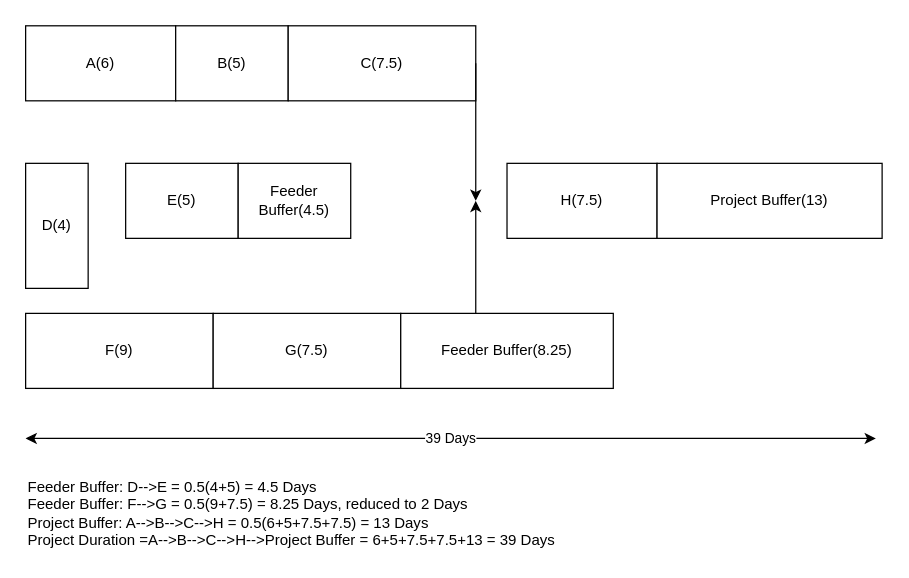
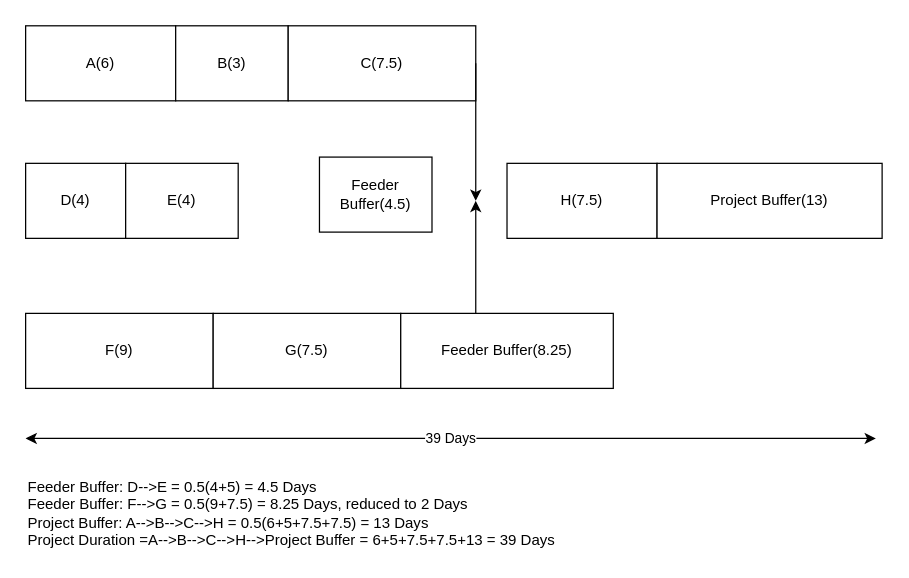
(232, 63) -> (232, 63)
(182, 201) -> (182, 201)
(294, 201) -> (376, 194)
(57, 226) -> (76, 201)
